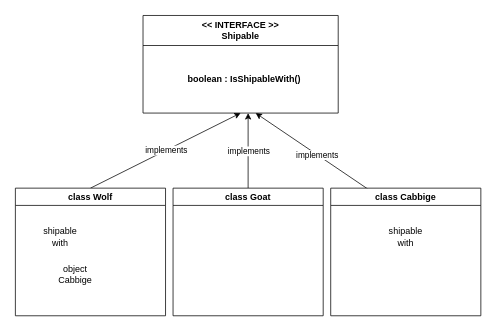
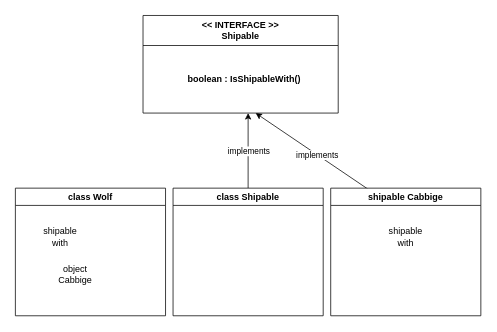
(163, 151) -> none
(248, 197) -> (248, 197)
(405, 197) -> (405, 197)
